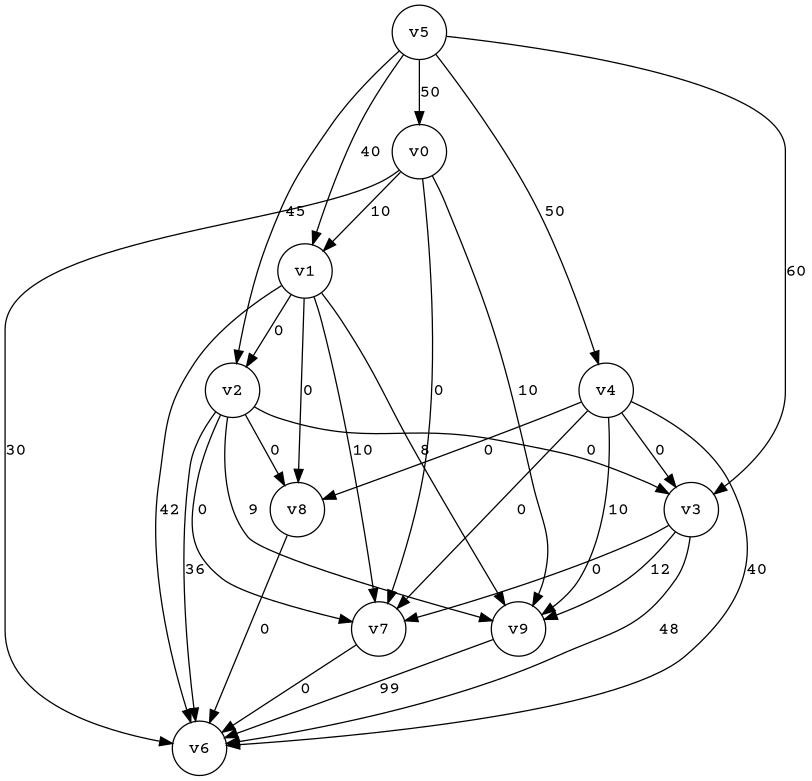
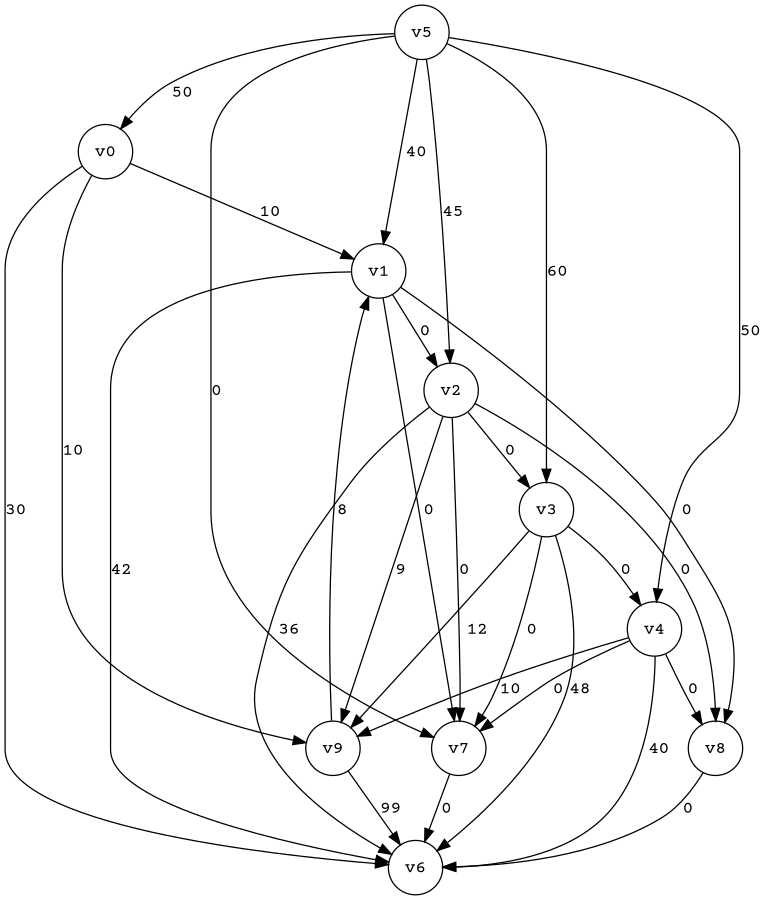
(432, 387) -> (211, 374)
(410, 443) -> (333, 524)
(645, 445) -> (604, 557)
(363, 450) -> (429, 510)
